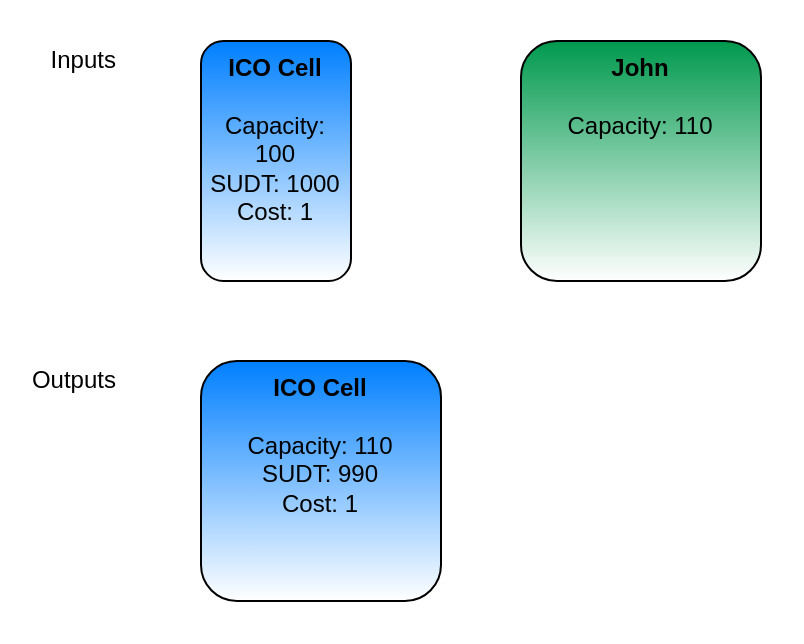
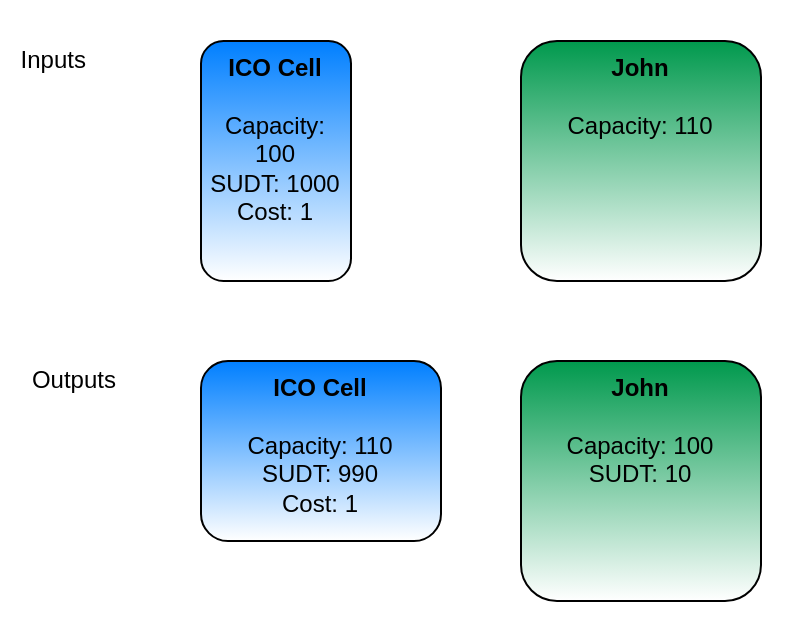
(81, 61) -> (51, 61)
(321, 481) -> (321, 451)
none -> (641, 481)
